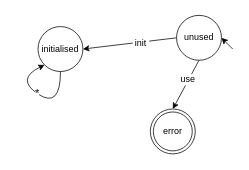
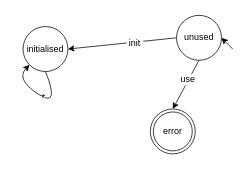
(60, 49) -> (45, 49)
